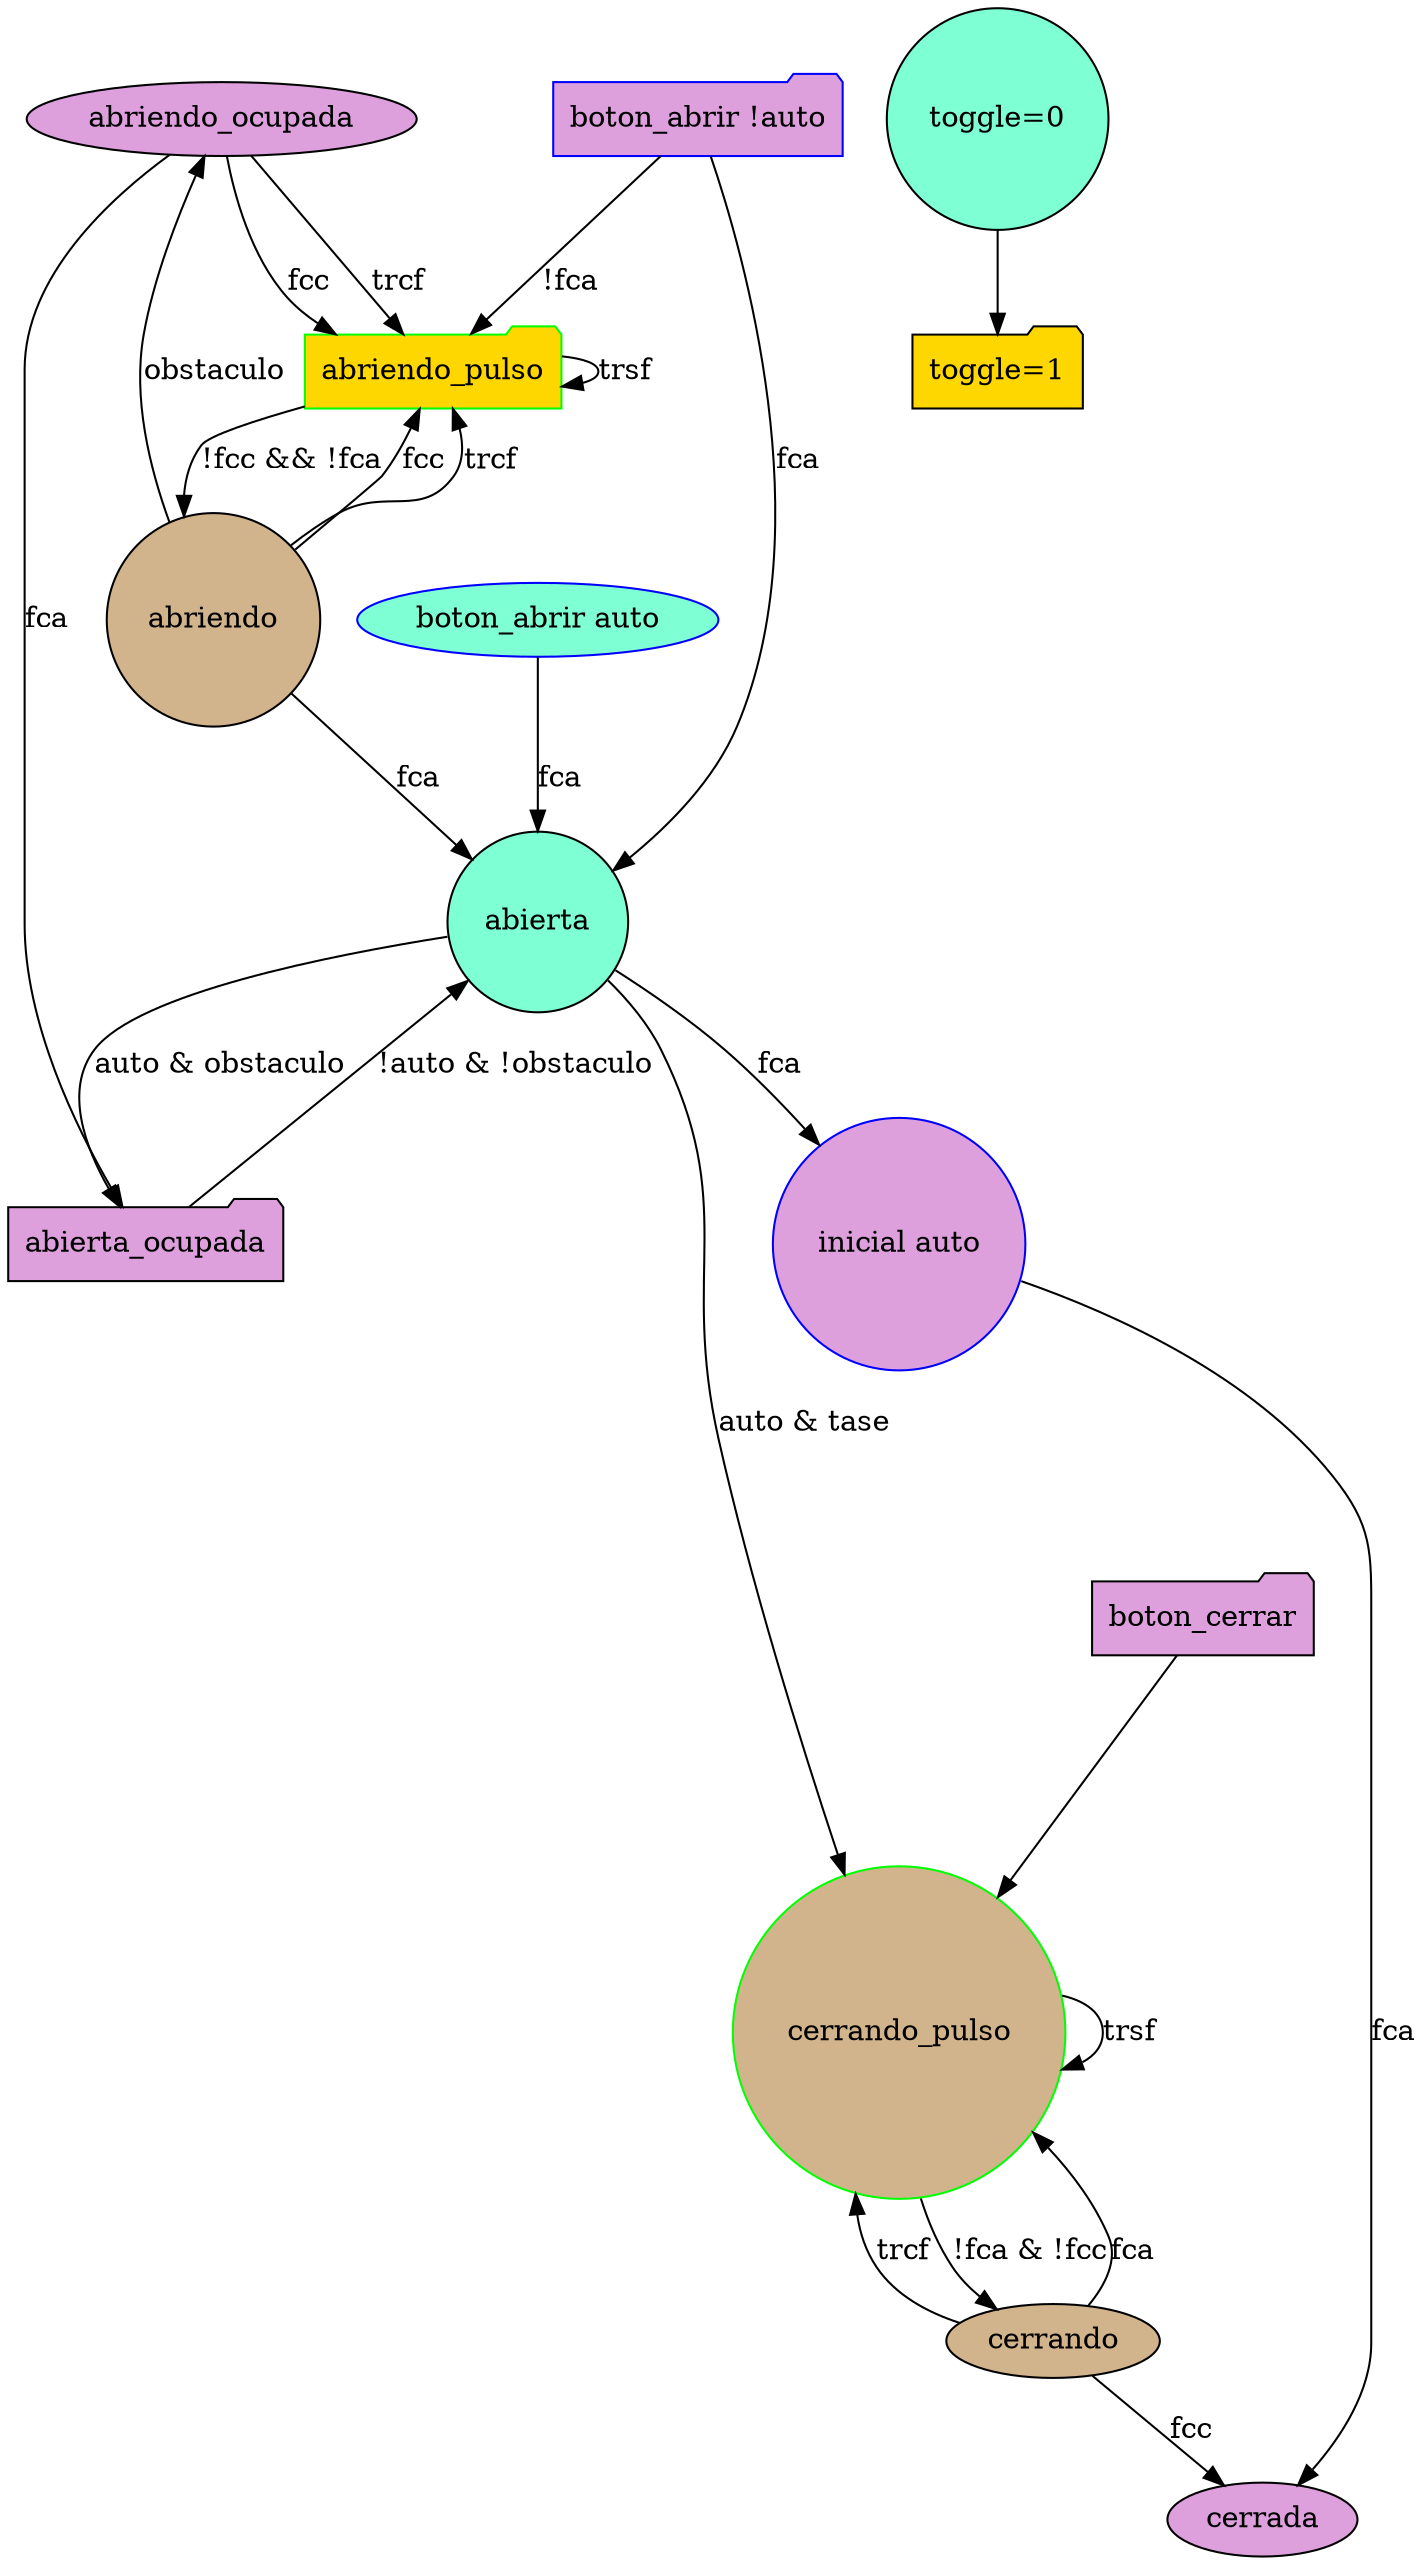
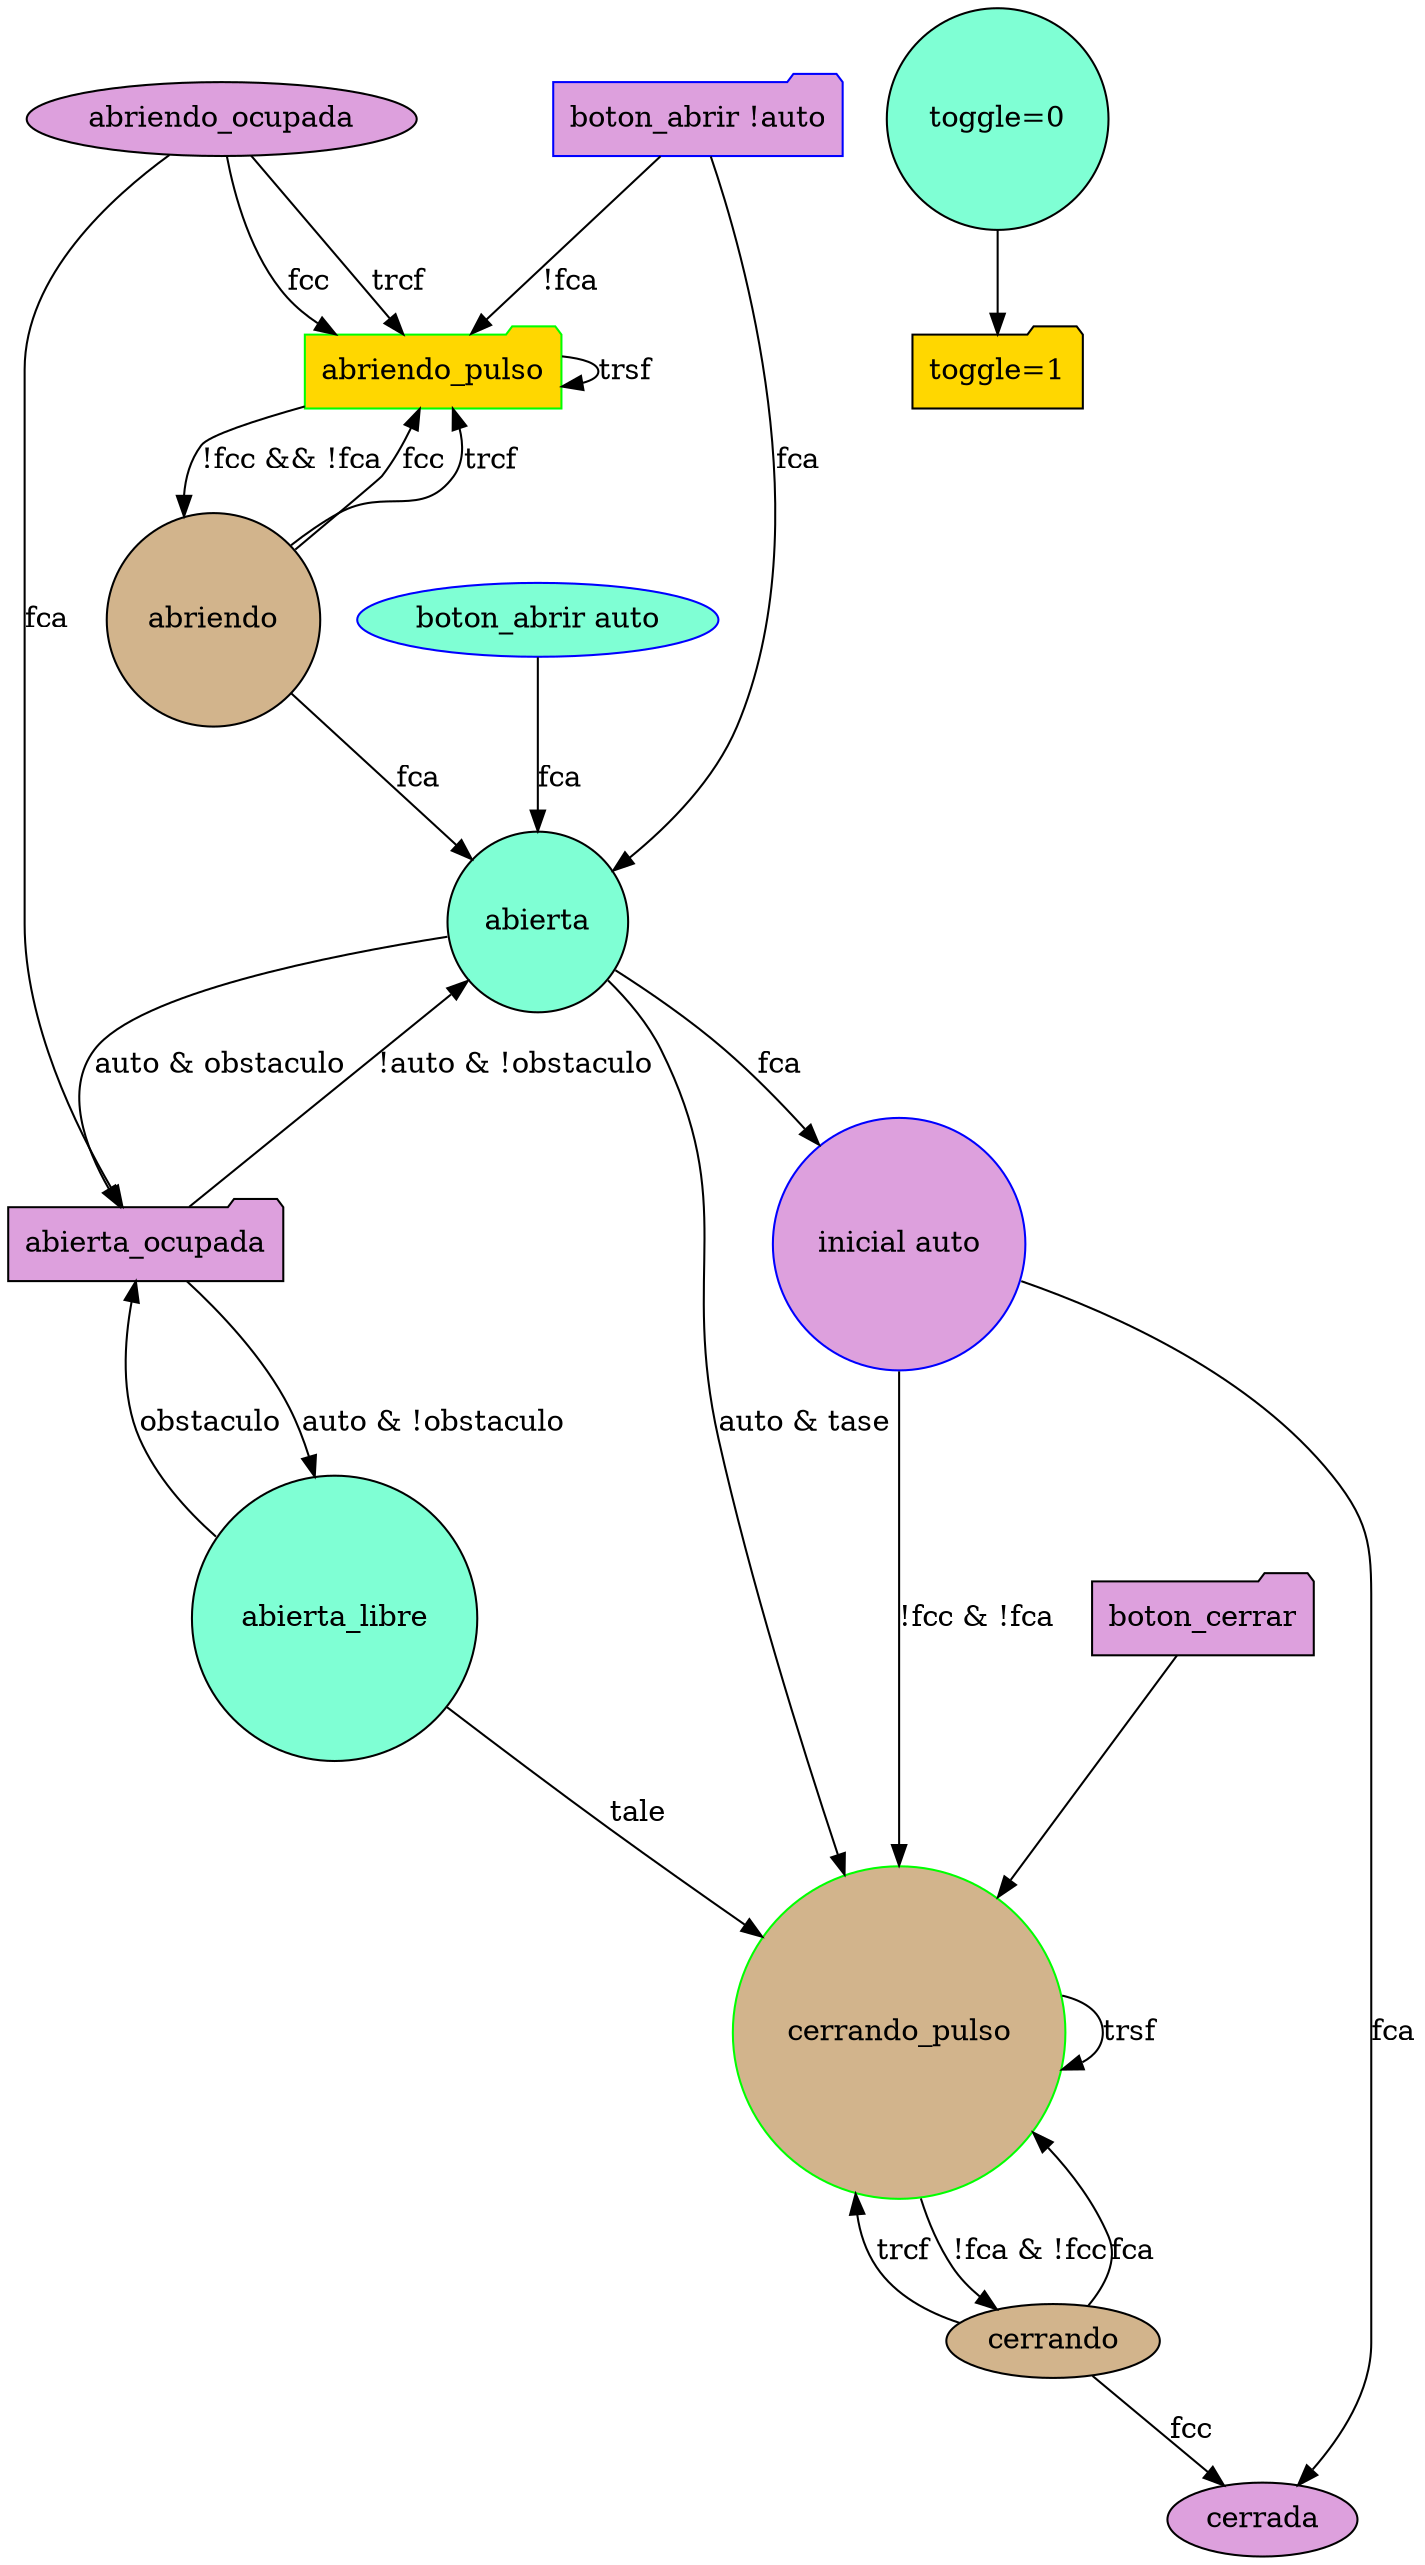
(142, 346) -> none
none -> (899, 1608)
none -> (335, 1618)
